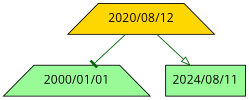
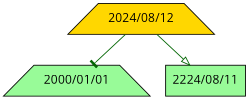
(141, 19) -> (141, 19)
(206, 81) -> (206, 81)
